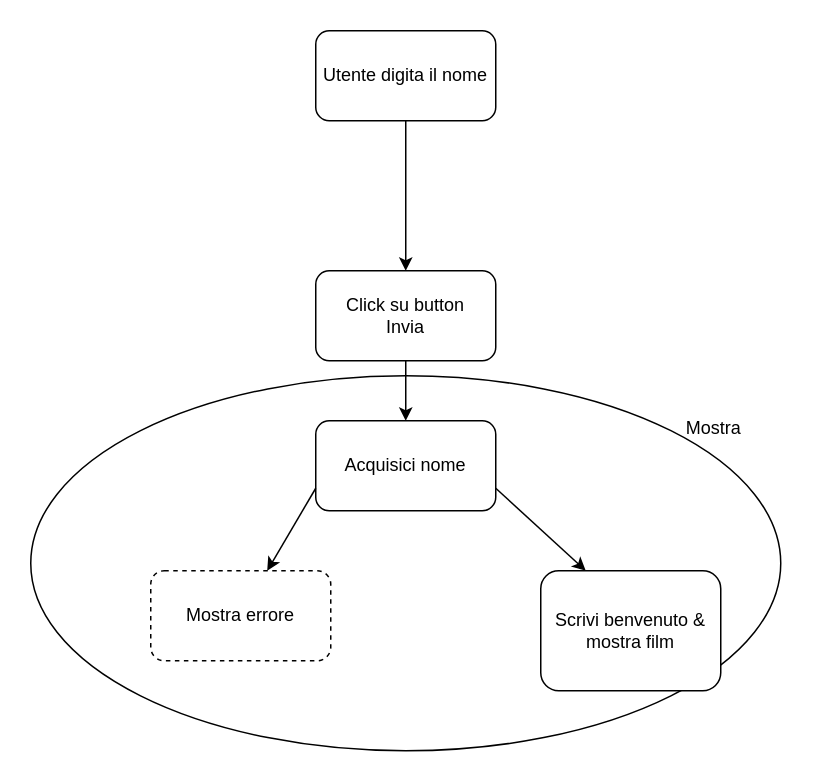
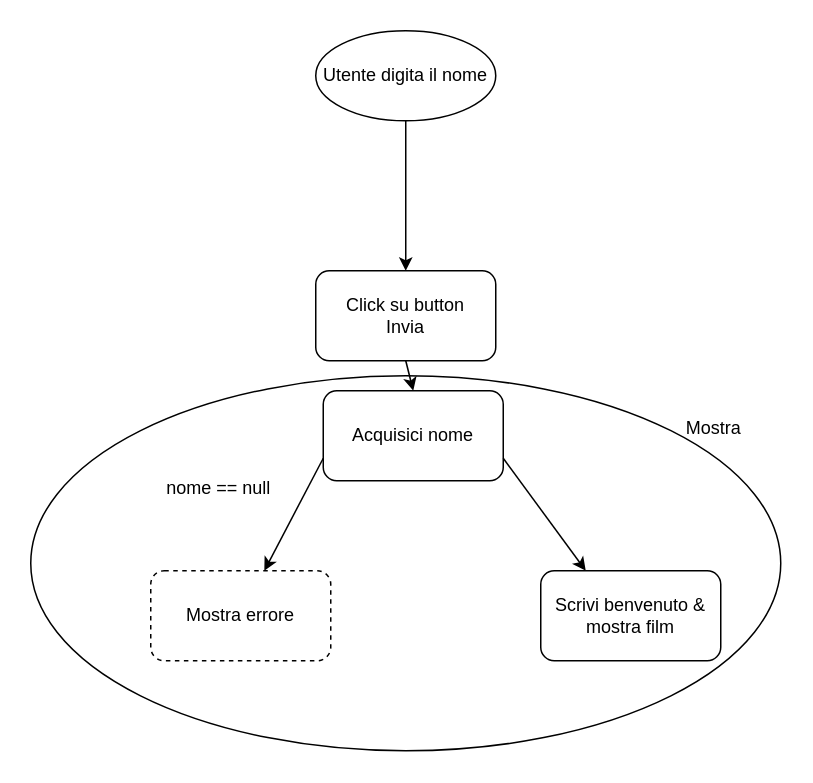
(406, 76) -> (406, 76)
(406, 466) -> (413, 436)
none -> (218, 488)
(631, 631) -> (631, 616)
